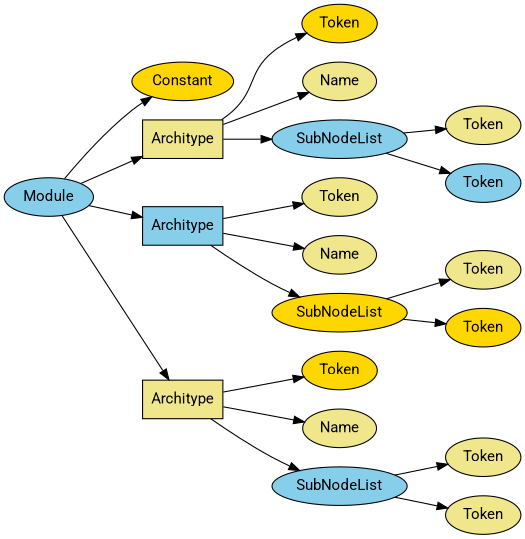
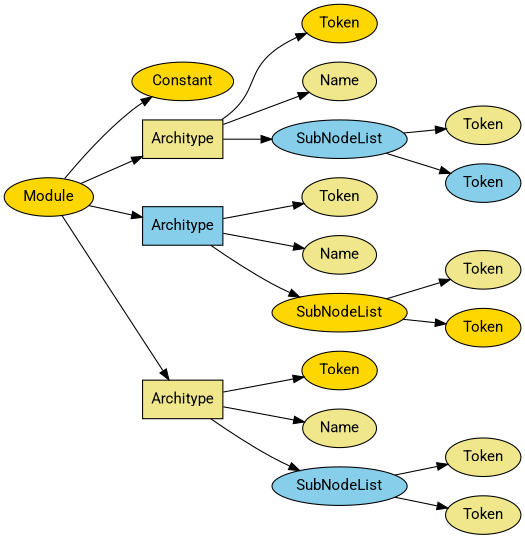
(49, 197) -> (49, 197)
